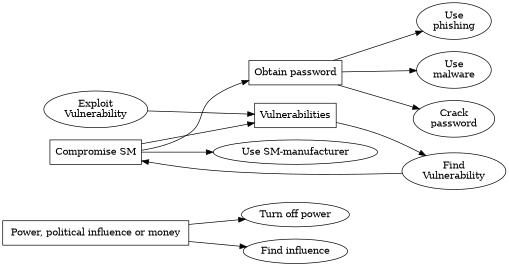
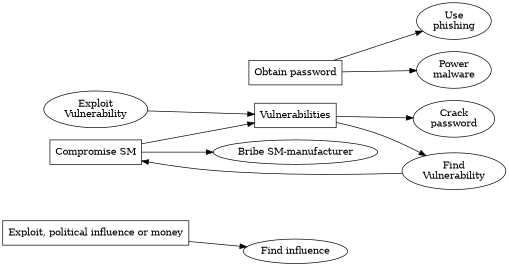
(454, 70) -> (454, 70)
(375, 96) -> (371, 117)
(198, 124) -> none
(295, 152) -> (295, 152)
(295, 215) -> none
(96, 233) -> (96, 233)
